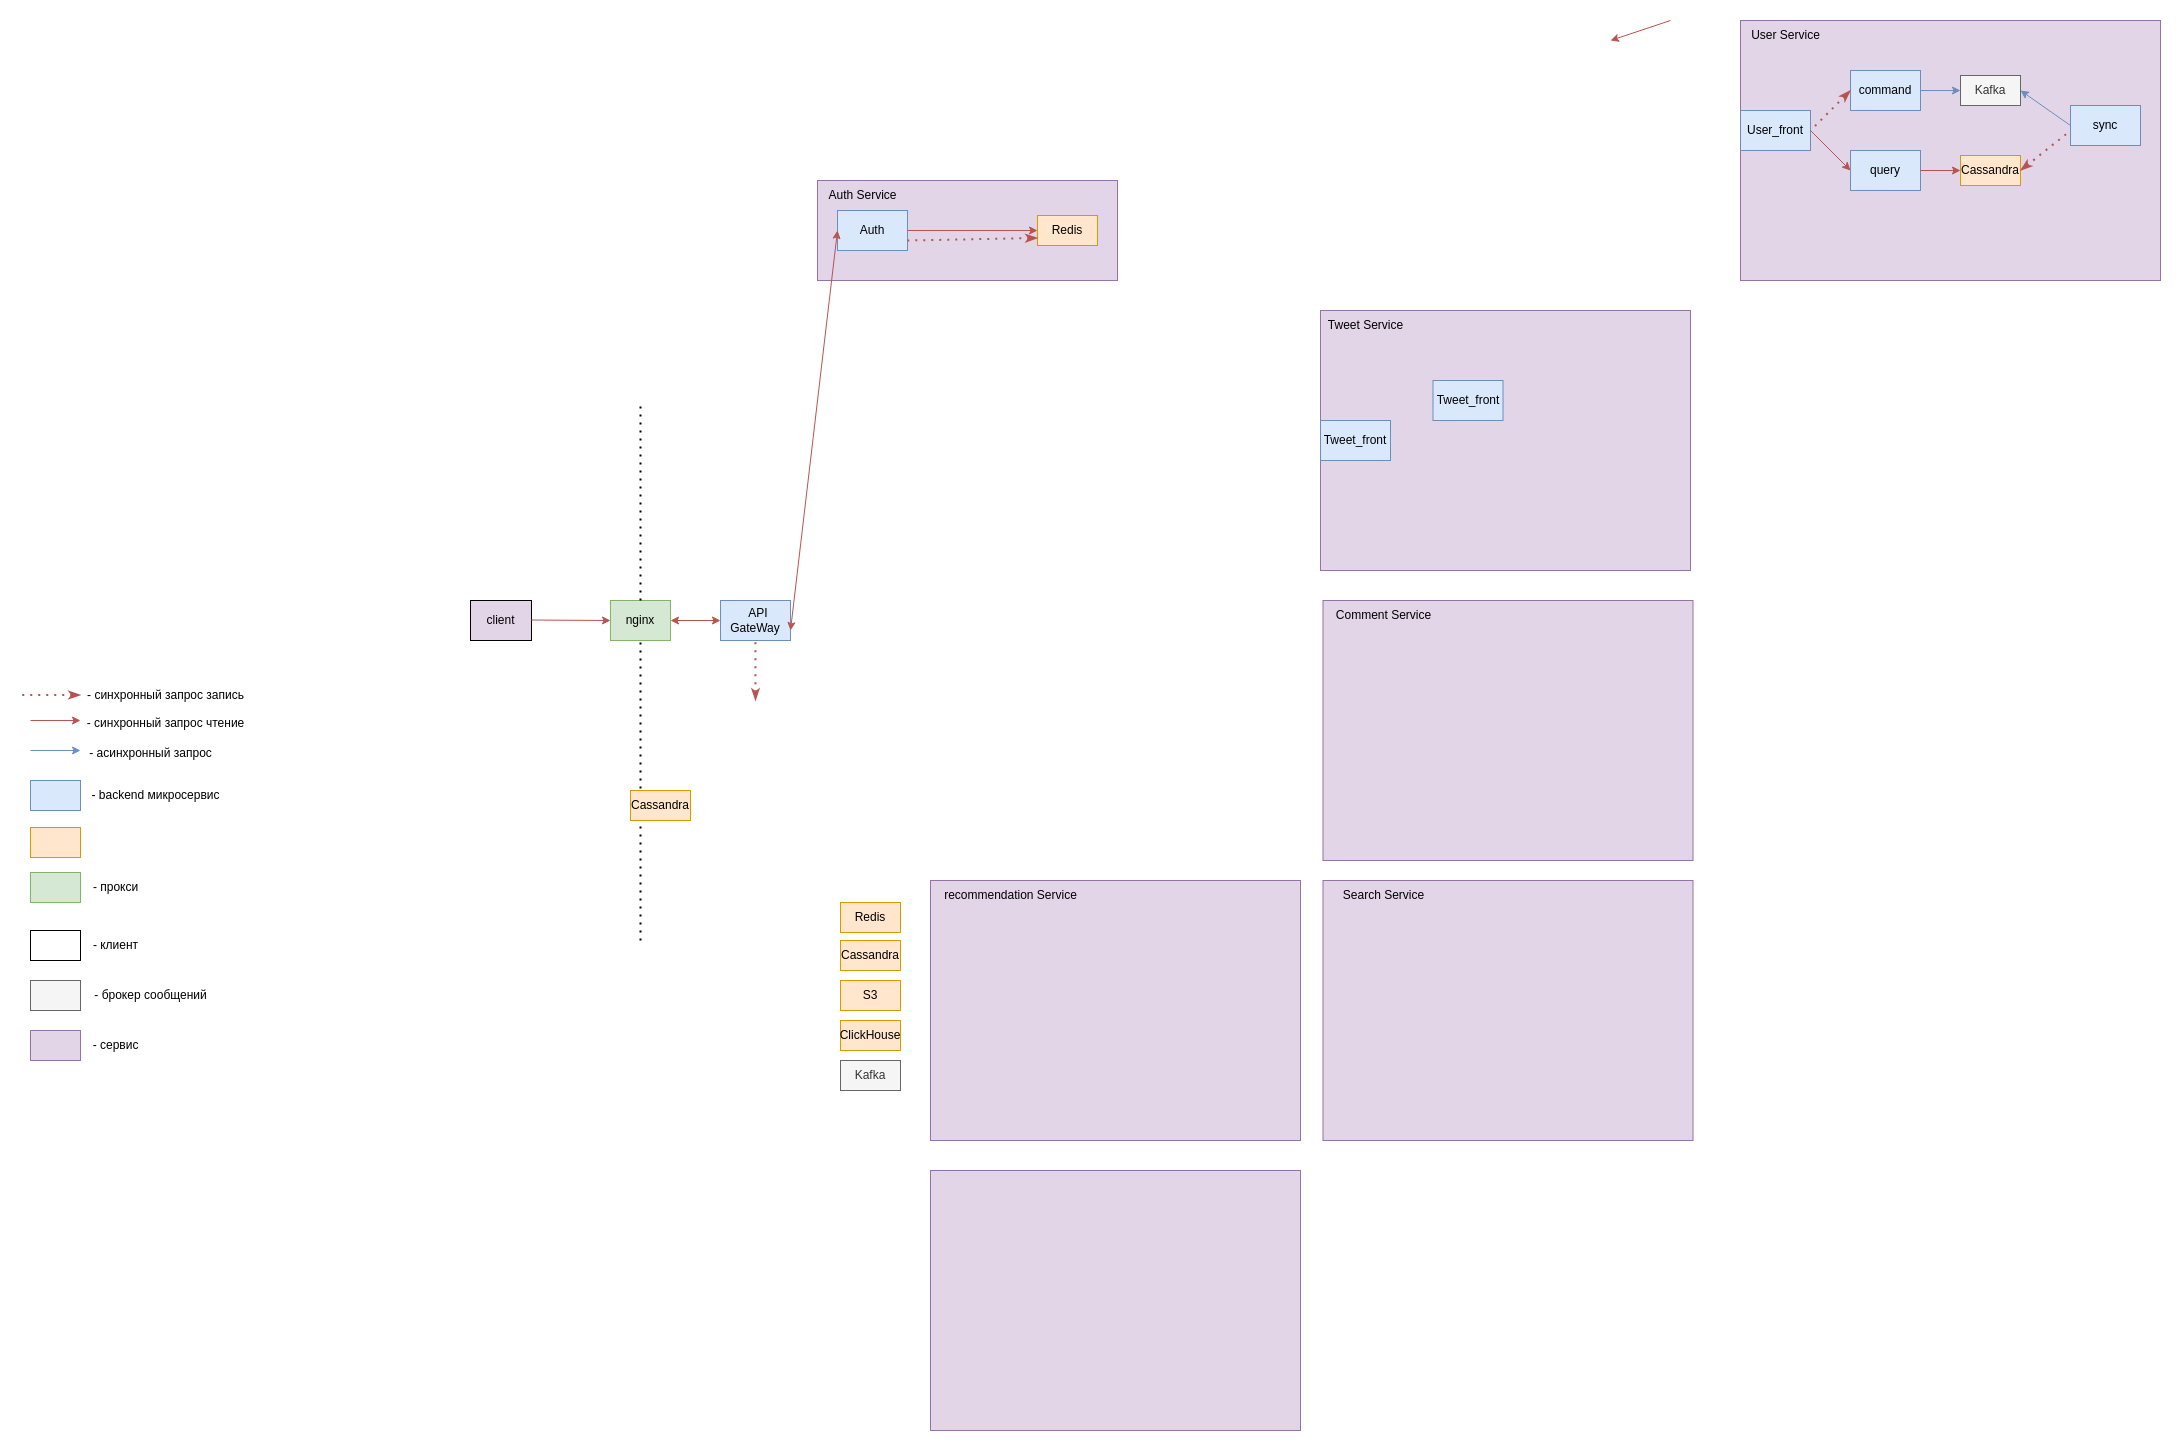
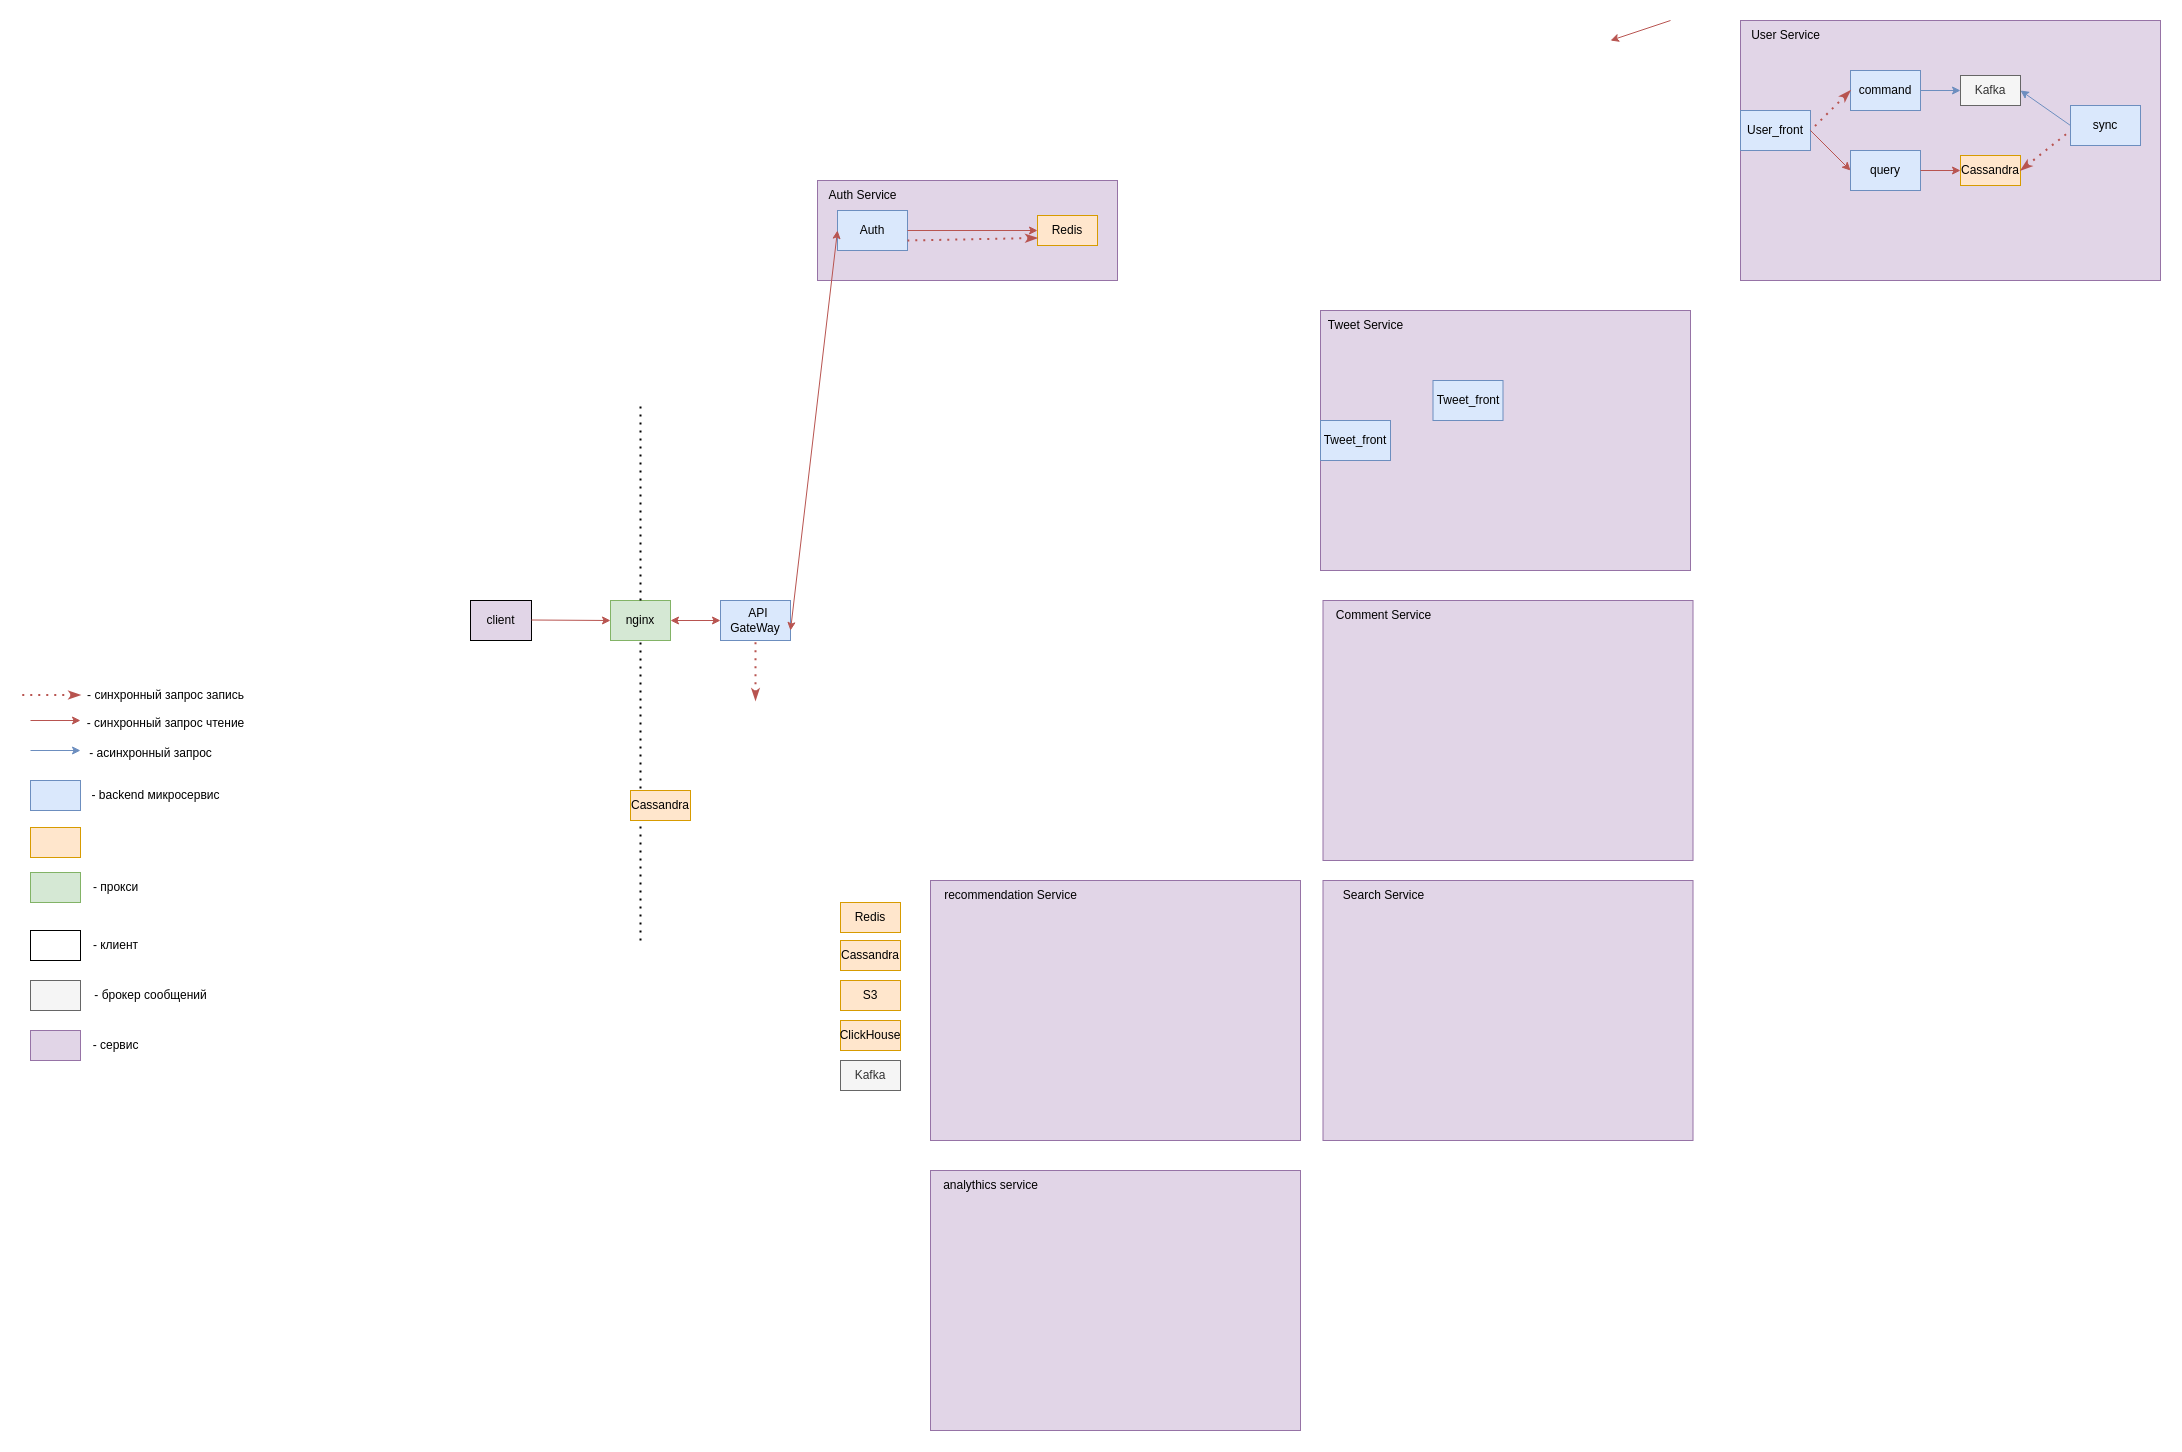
none -> (991, 1186)
